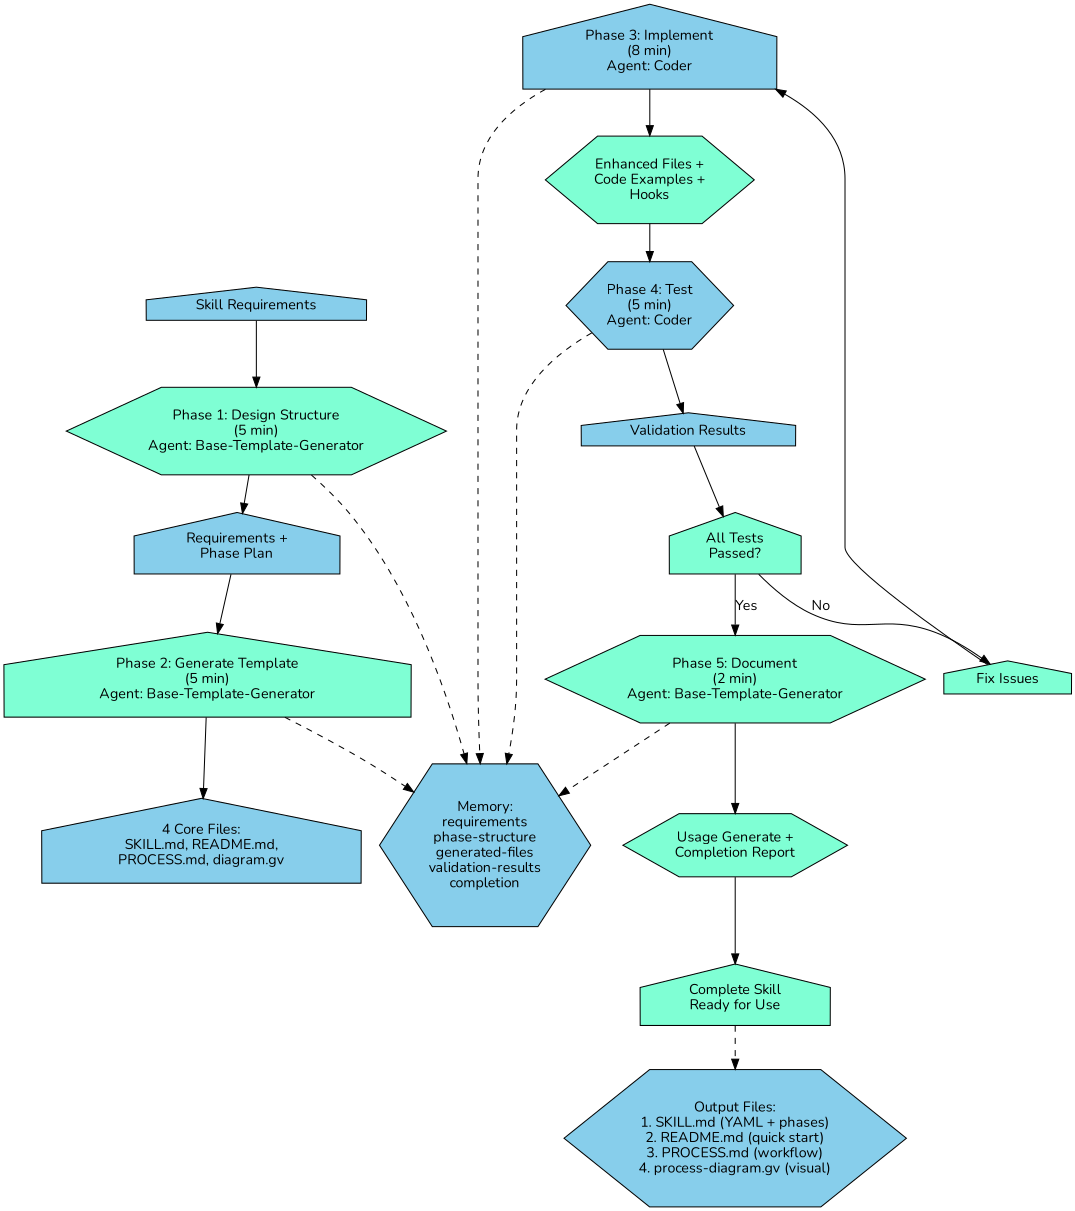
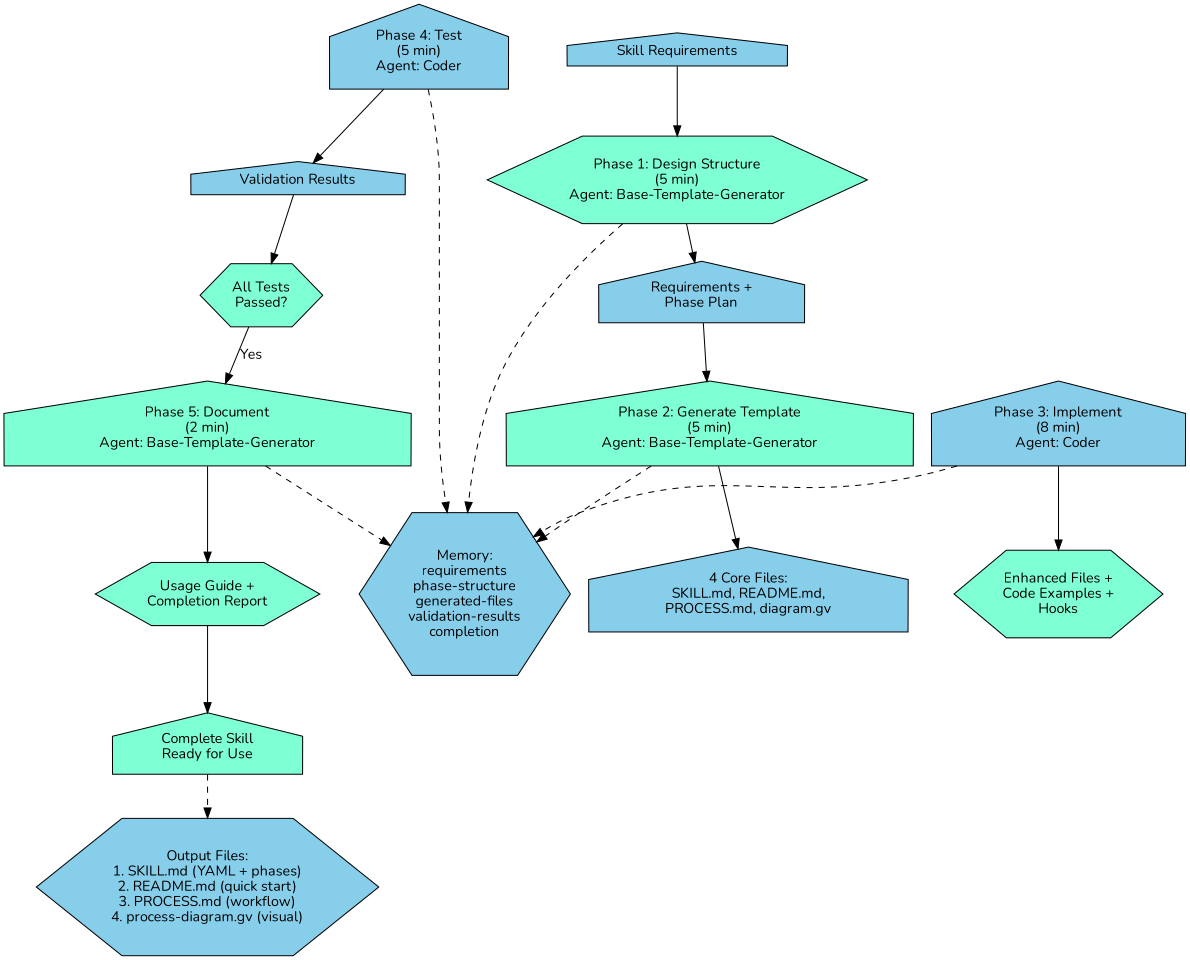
(650, 238) -> none
(650, 306) -> (419, 51)
(735, 546) -> (261, 295)
(735, 679) -> (208, 428)
(1008, 679) -> none
(735, 845) -> (208, 594)
